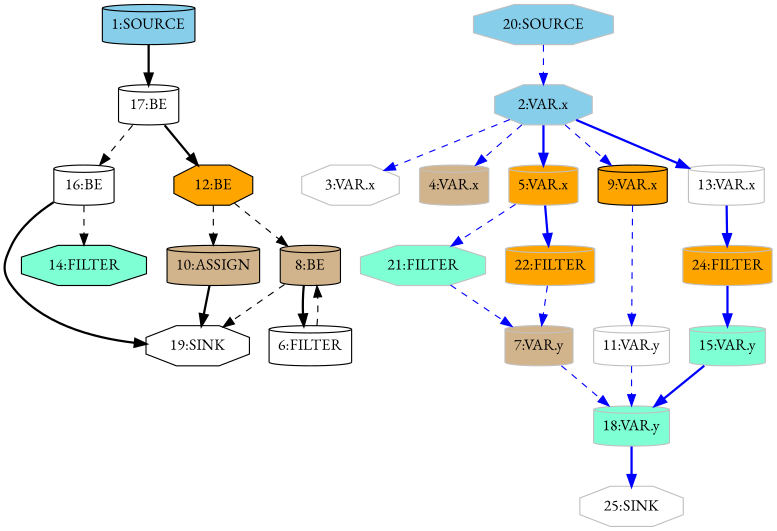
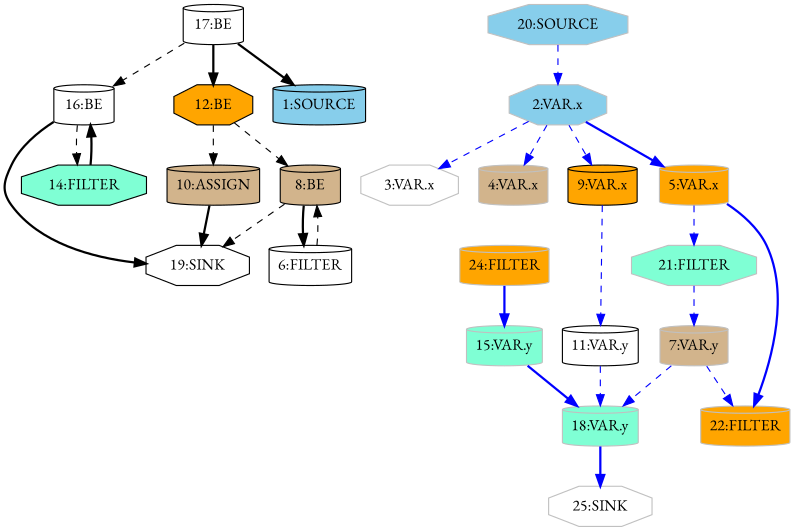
(149, 59) -> (261, 61)
none -> (91, 151)
(726, 185) -> none
(545, 300) -> (717, 381)
(632, 346) -> (600, 346)
